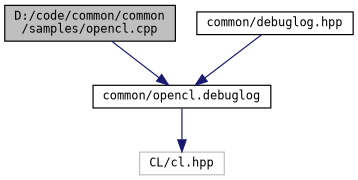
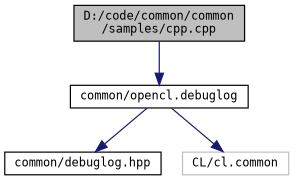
(90, 23) -> (159, 23)
(233, 56) -> (126, 126)
(182, 163) -> (236, 163)
